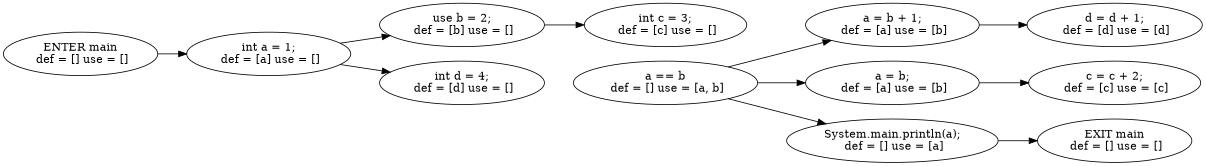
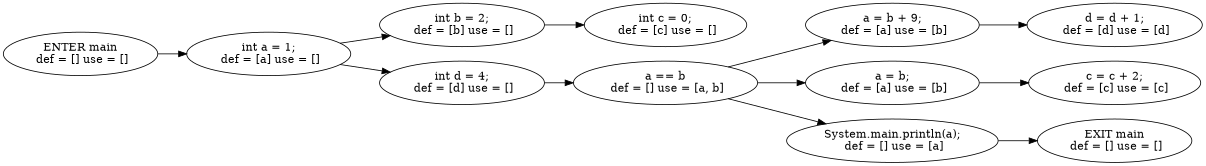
(462, 25) -> (462, 25)
(666, 25) -> (666, 25)
(892, 25) -> (892, 25)
none -> (555, 83)
